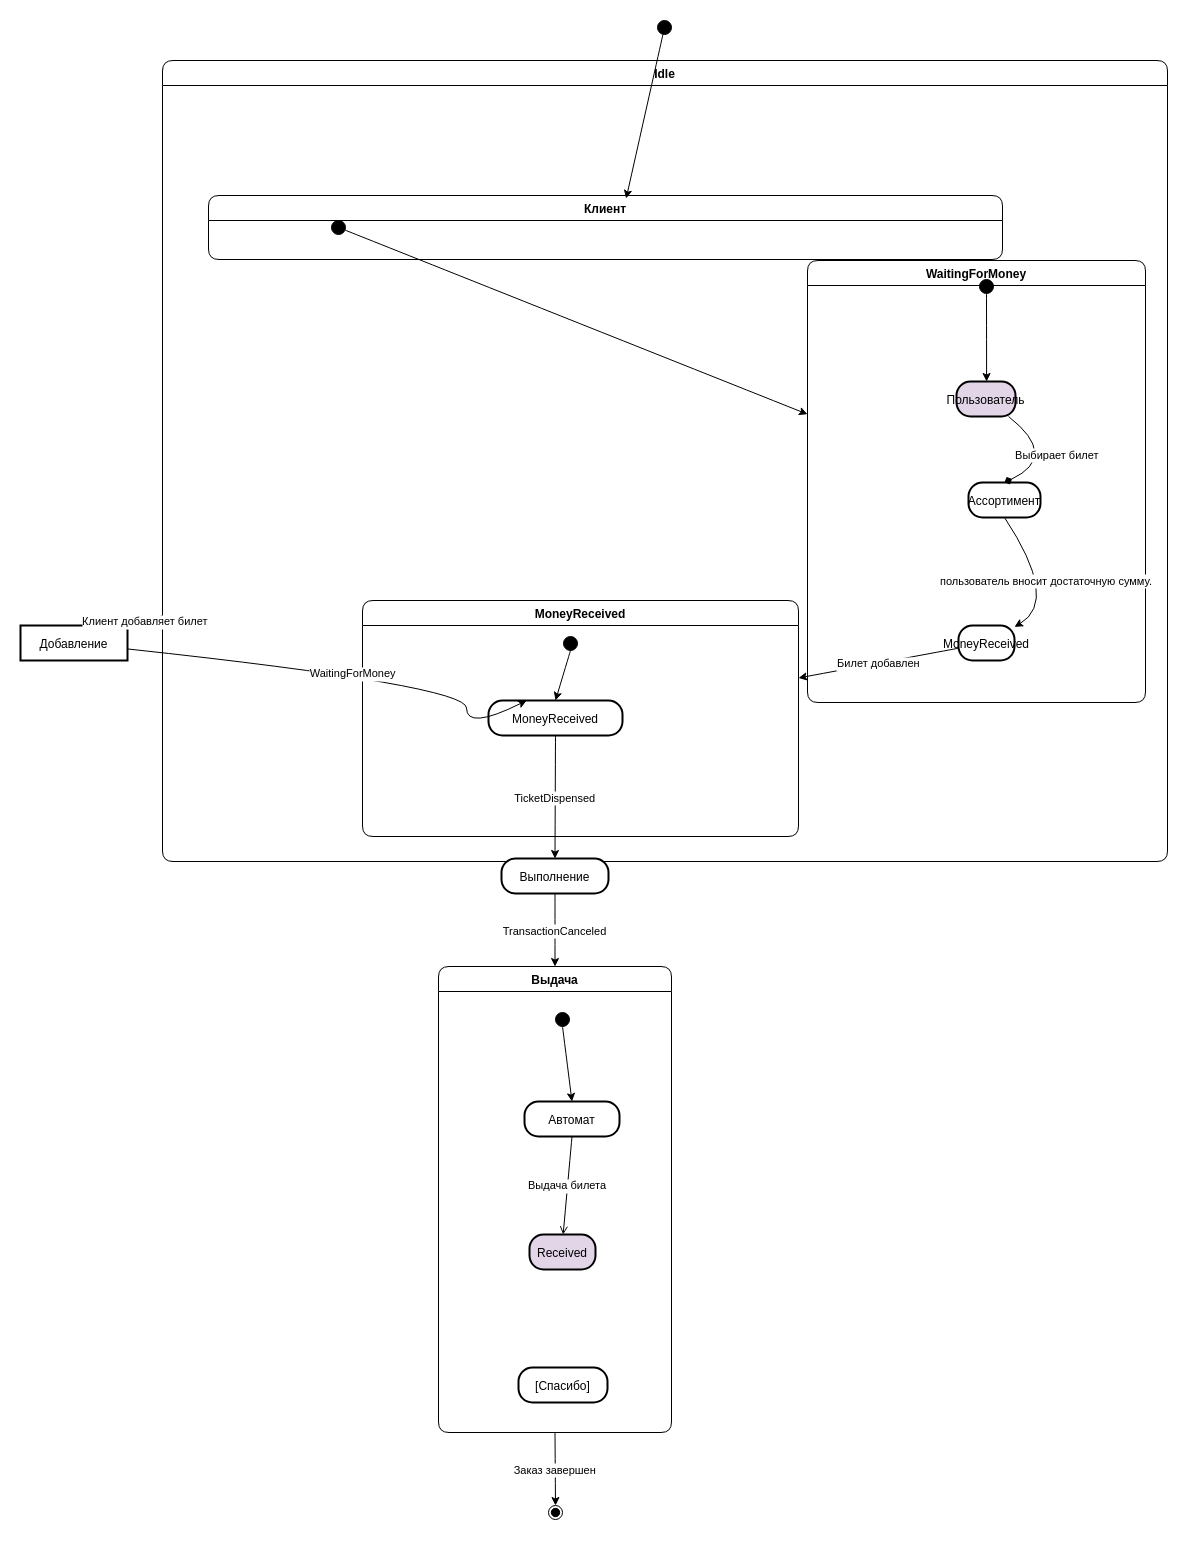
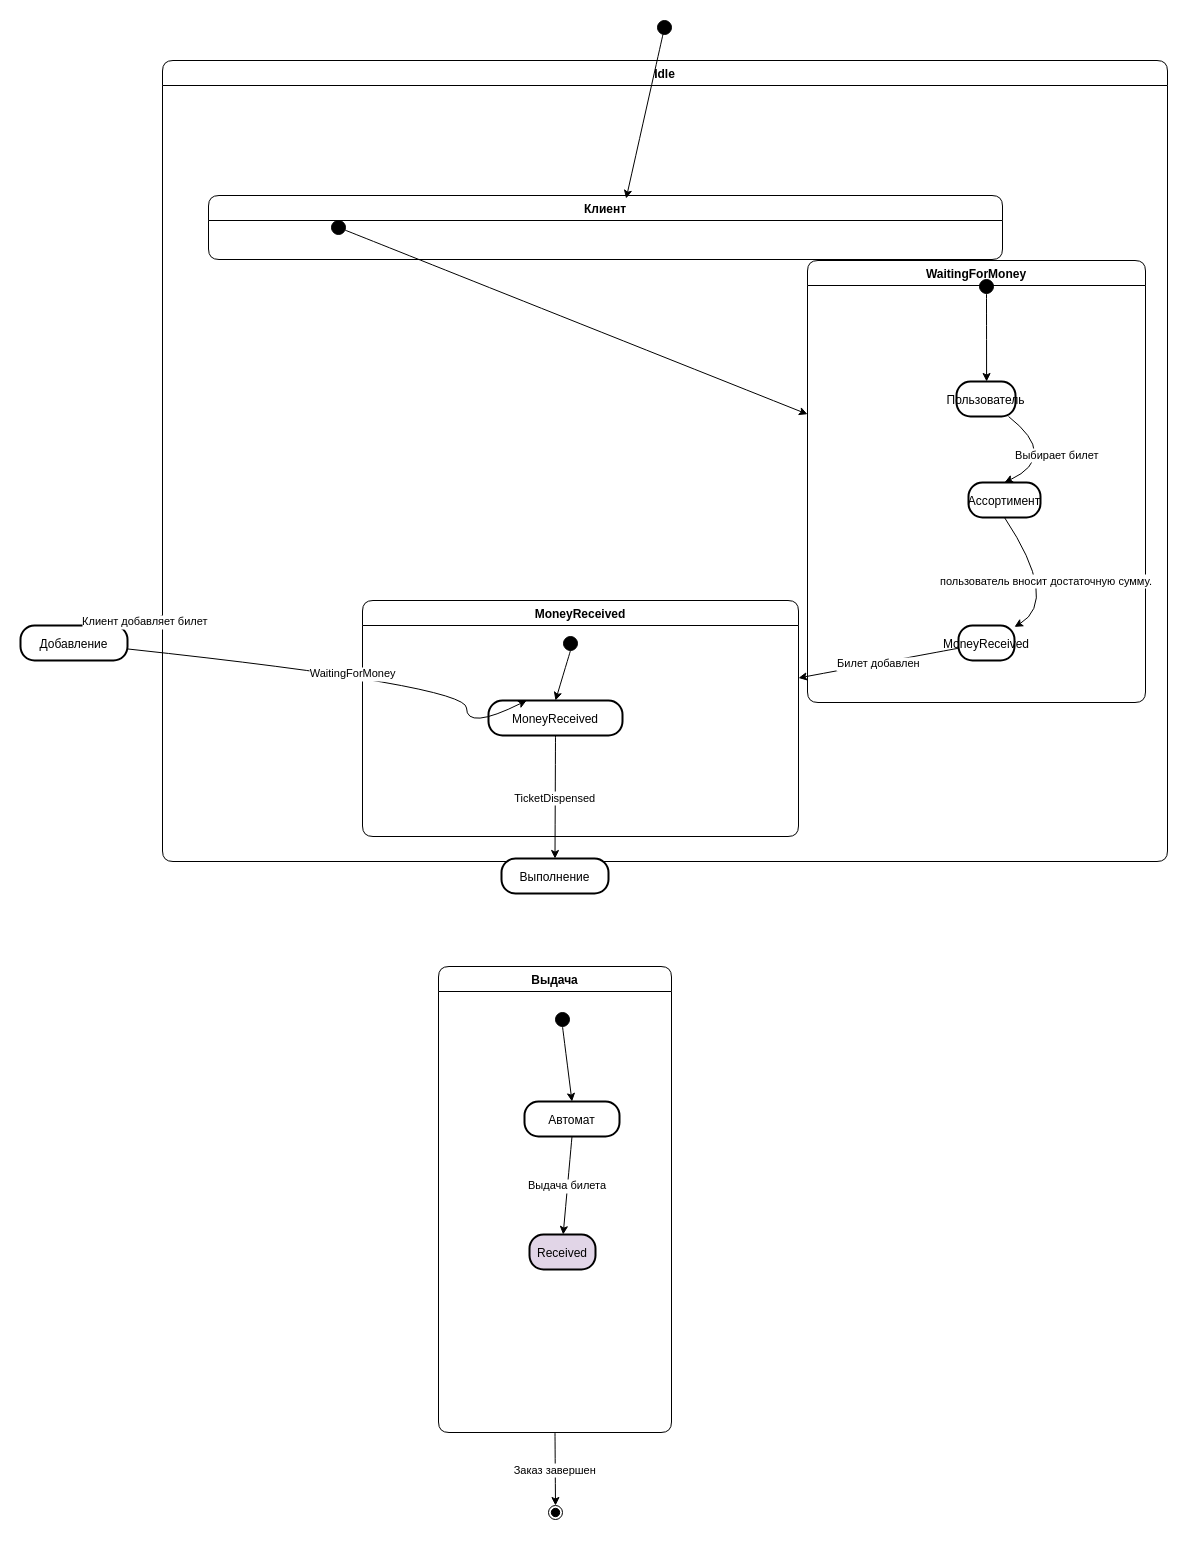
(986, 399) -> (986, 399)
(1012, 479) -> (1011, 479)
(74, 643) -> (74, 643)
(555, 927) -> none
(564, 1228) -> (564, 1226)
(563, 1385) -> none
